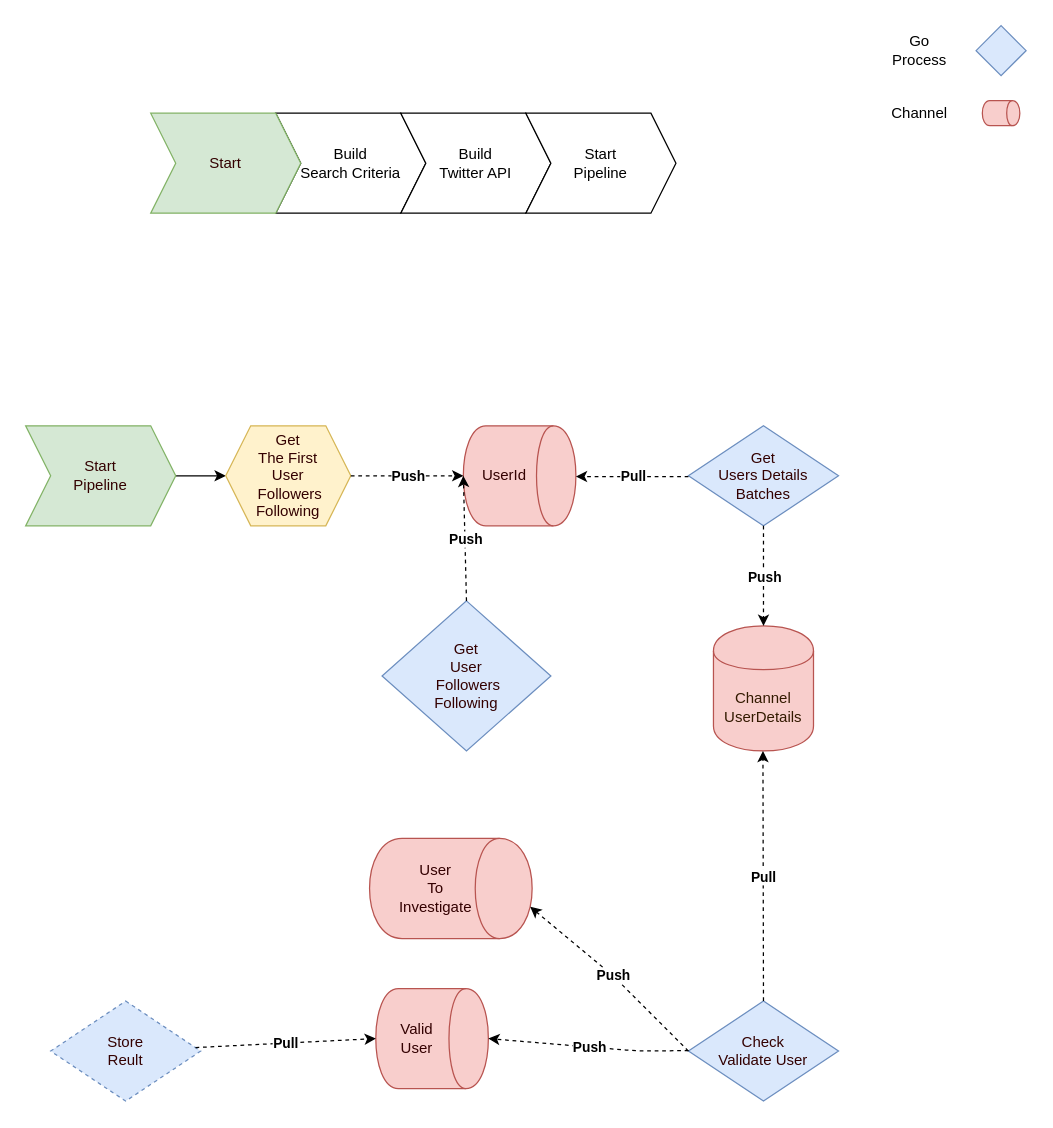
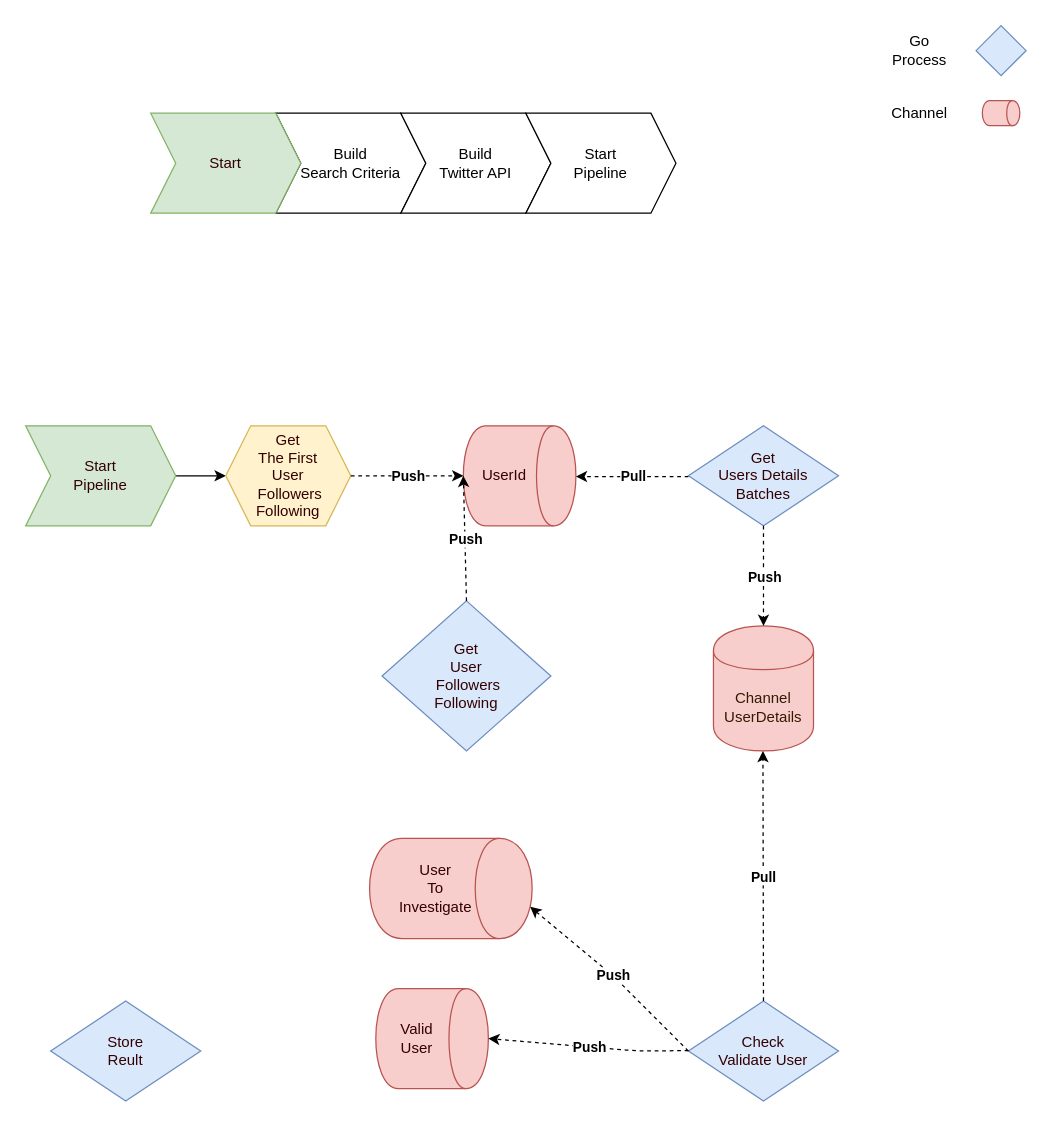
(282, 1043) -> none
(126, 1051) -> (126, 1051)
